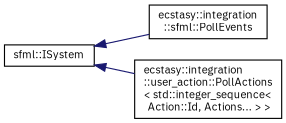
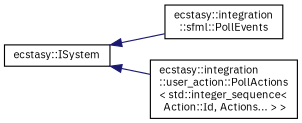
(49, 56) -> (57, 56)
